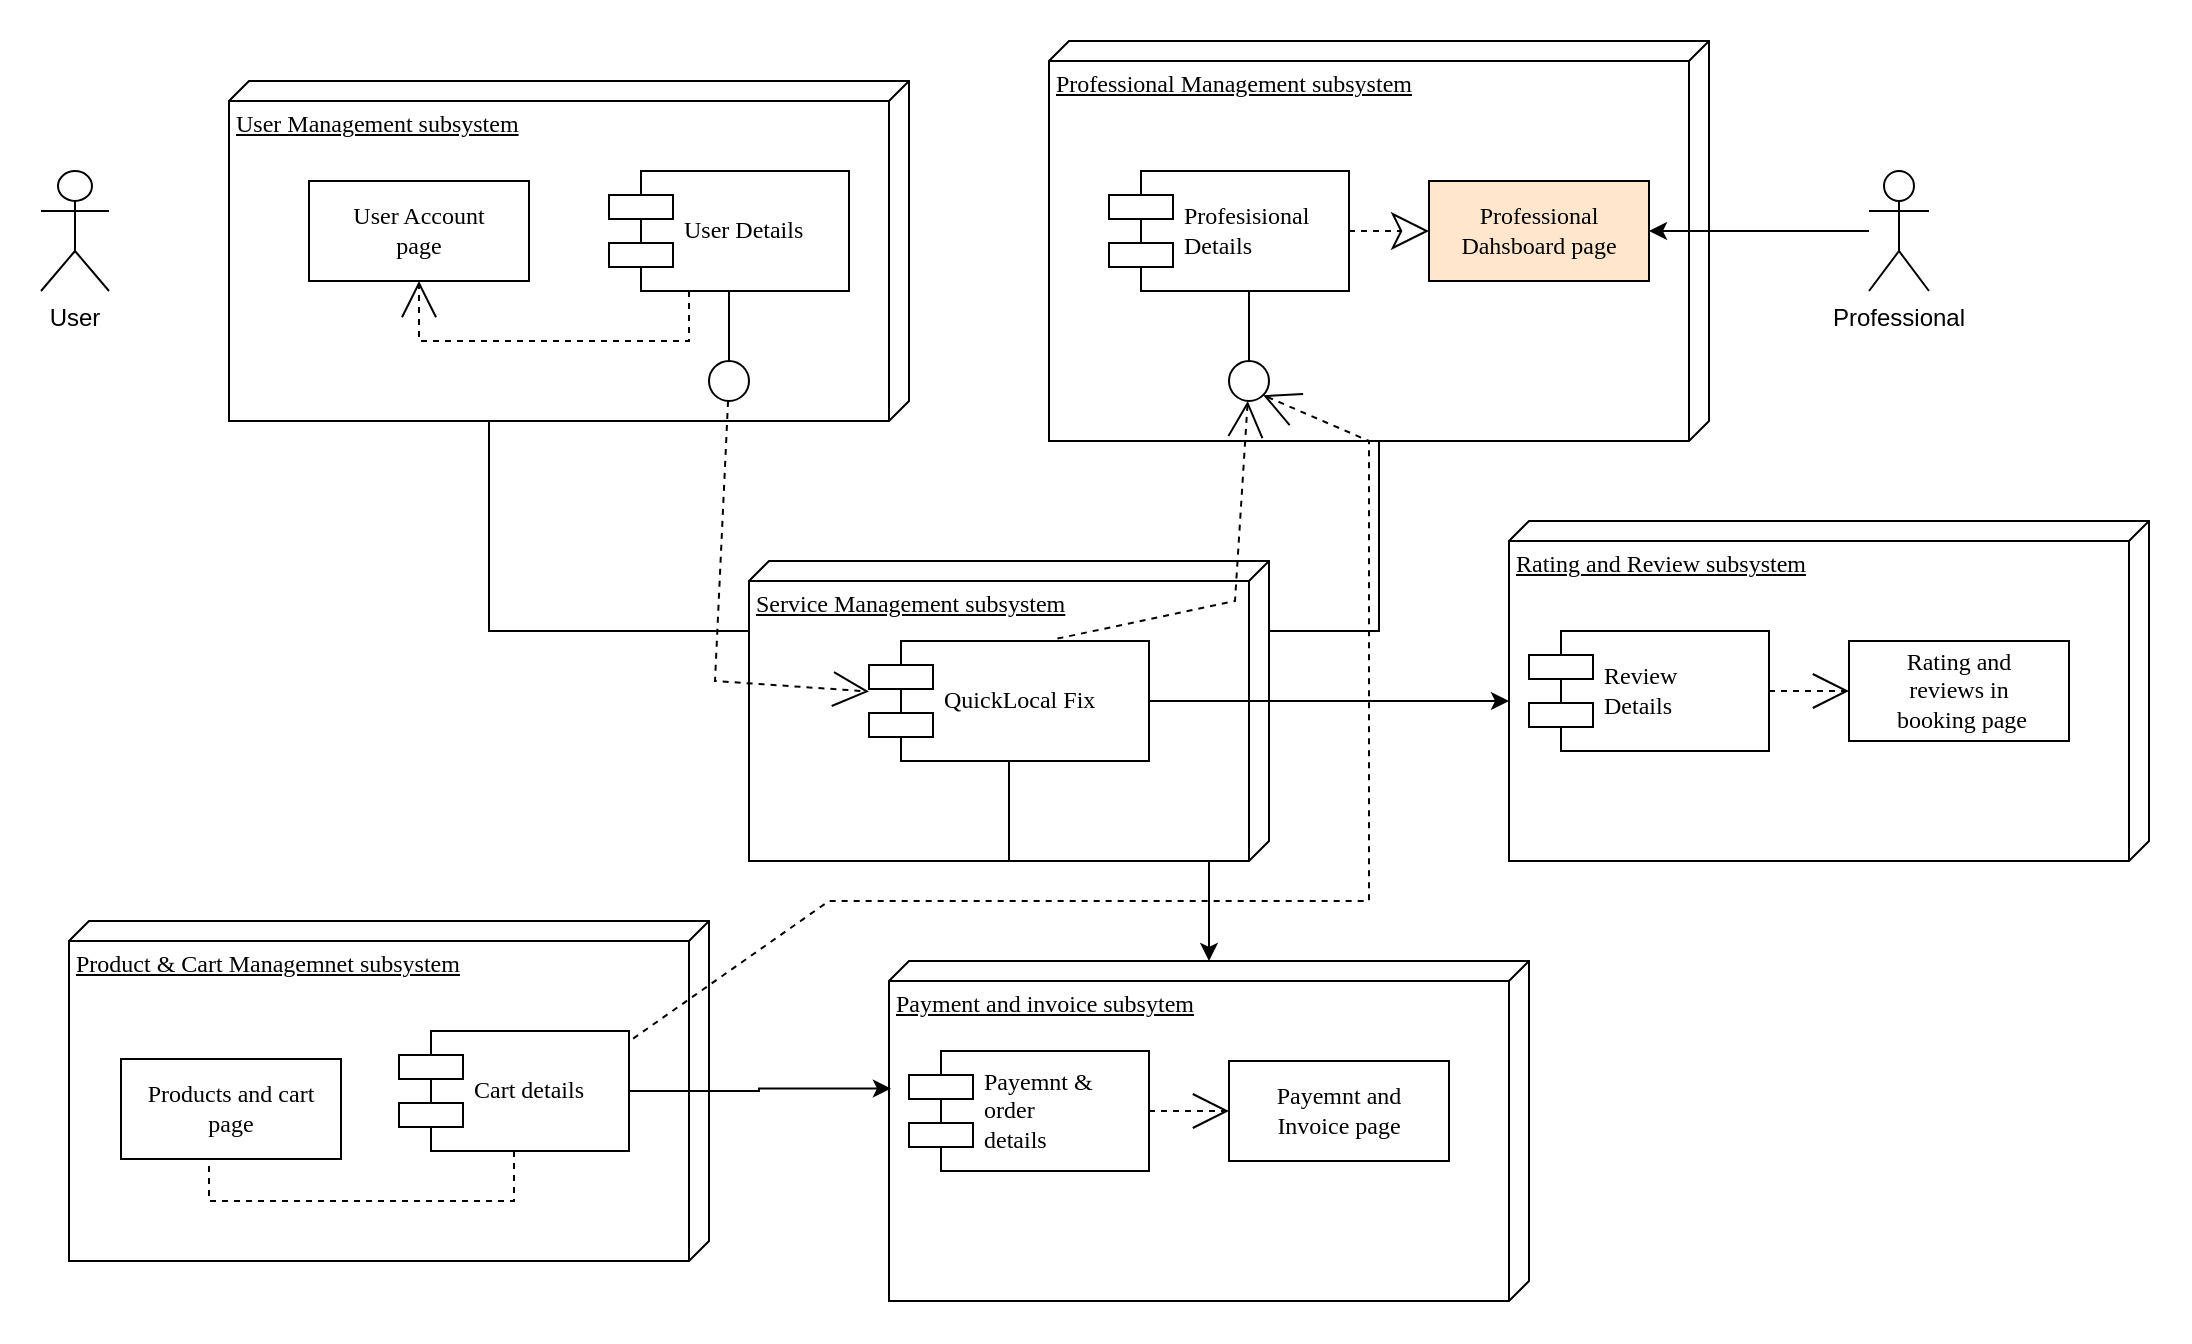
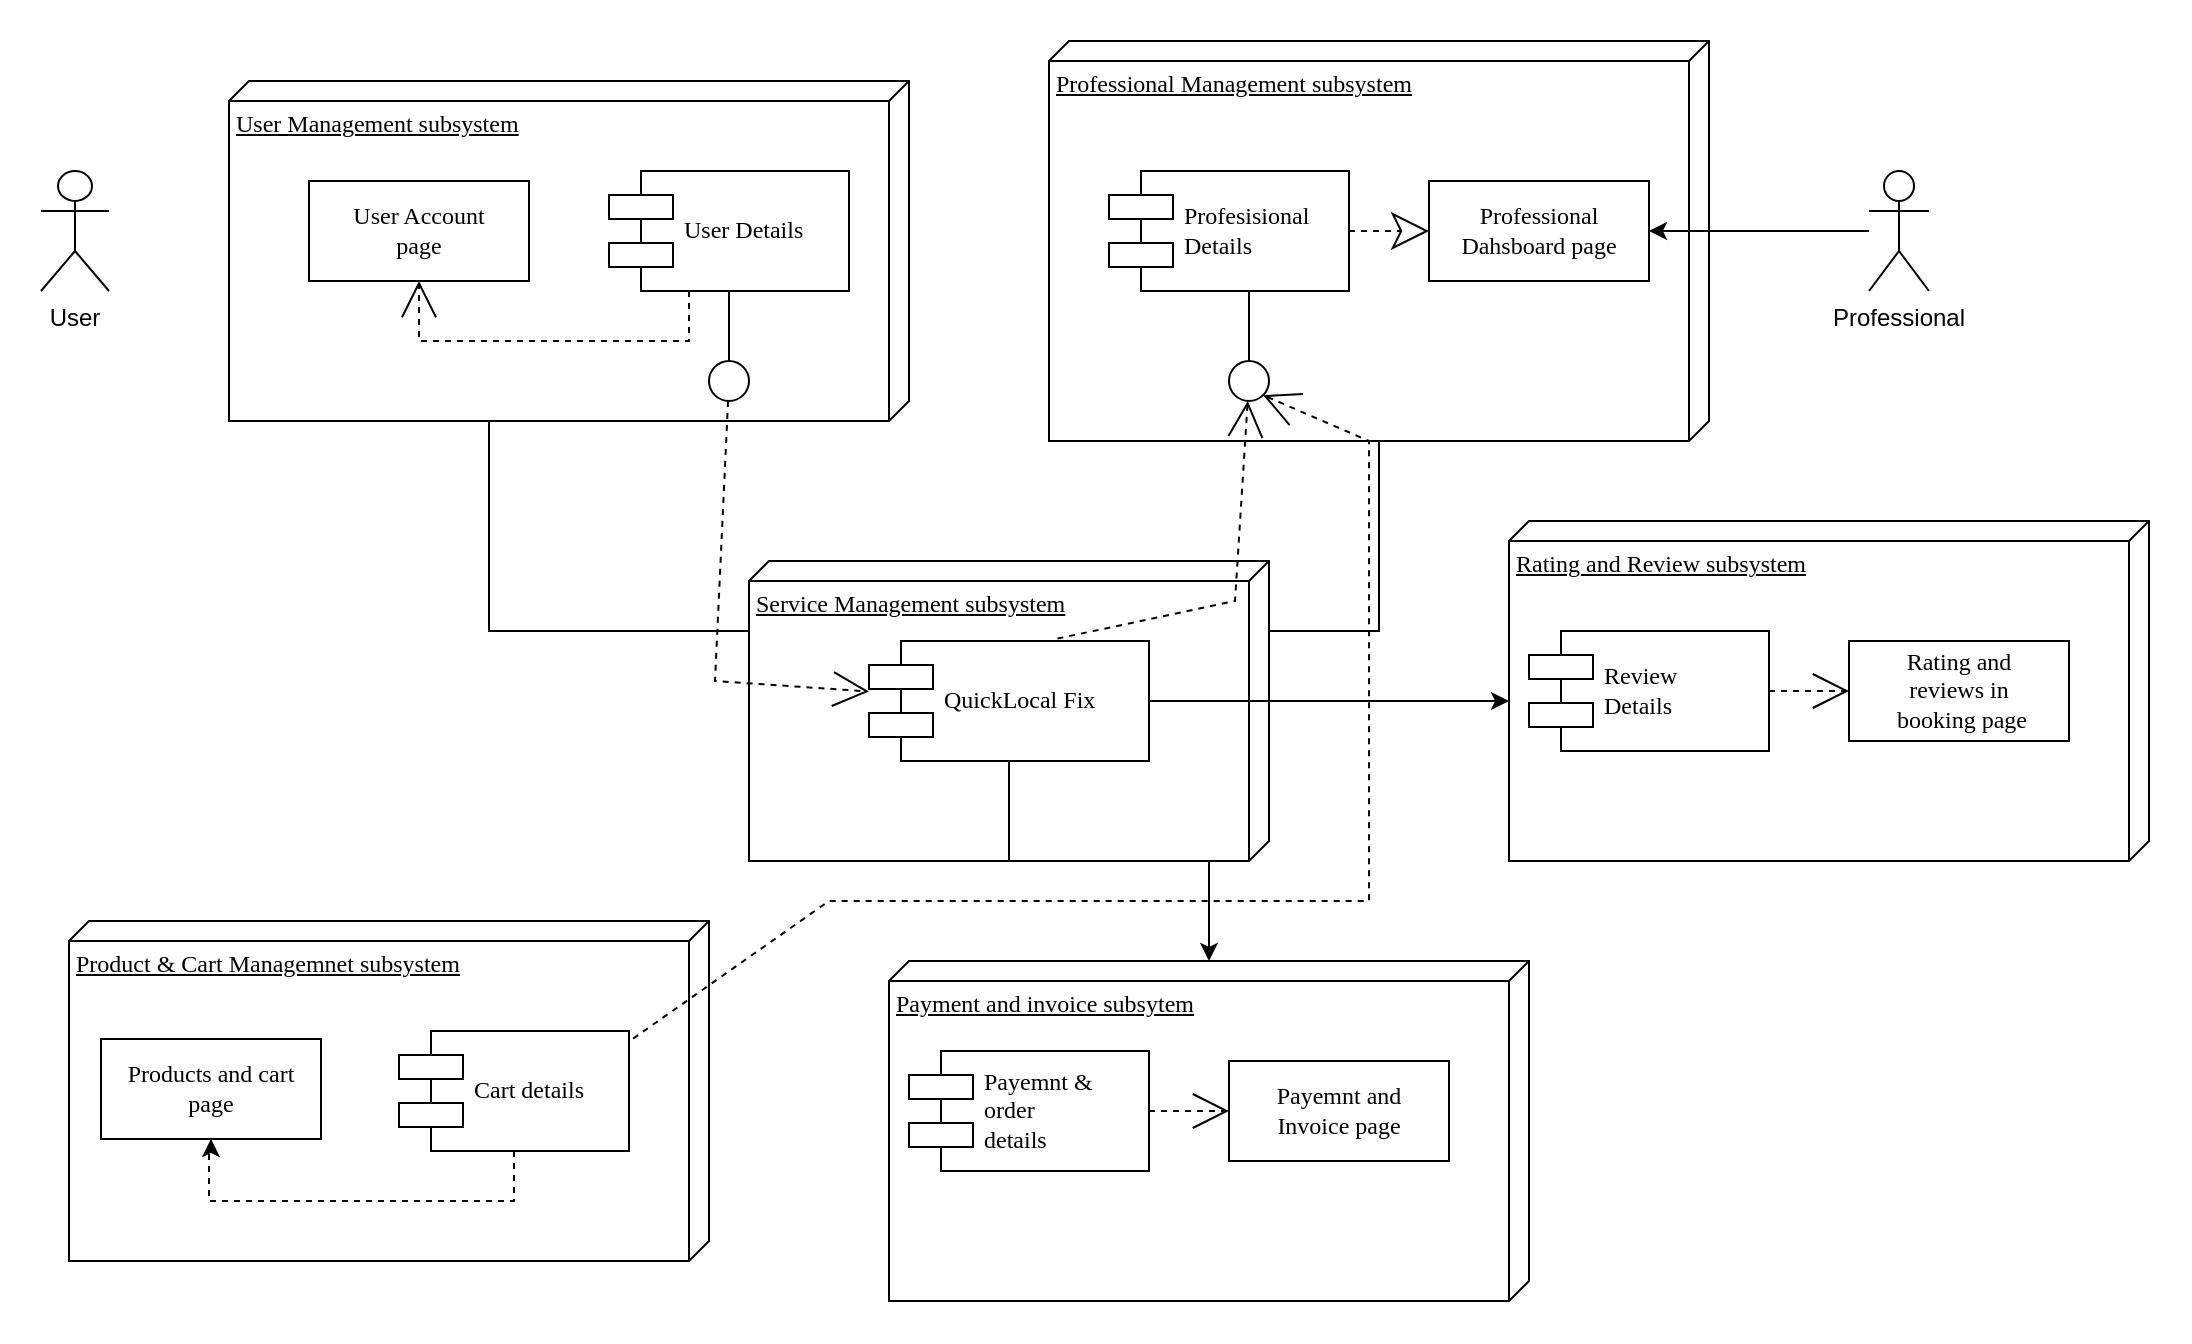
(1539, 231) -> (1539, 231)
(754, 1091) -> none
(231, 1109) -> (211, 1089)
